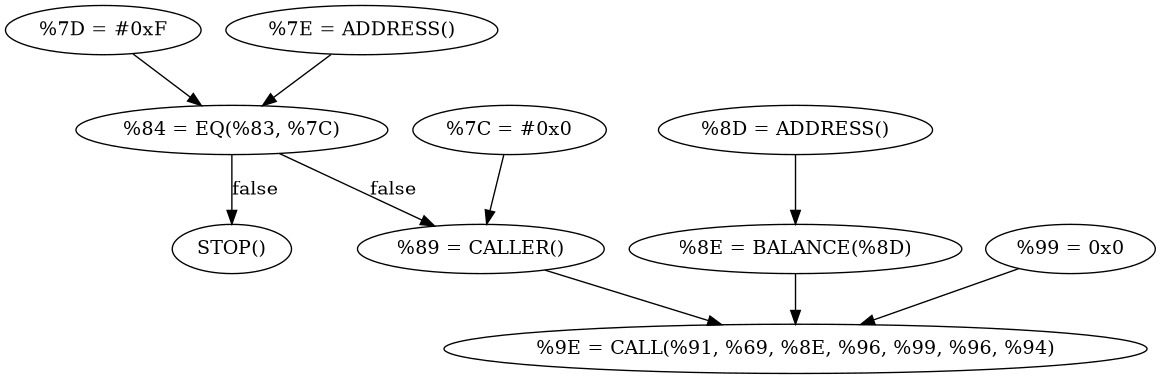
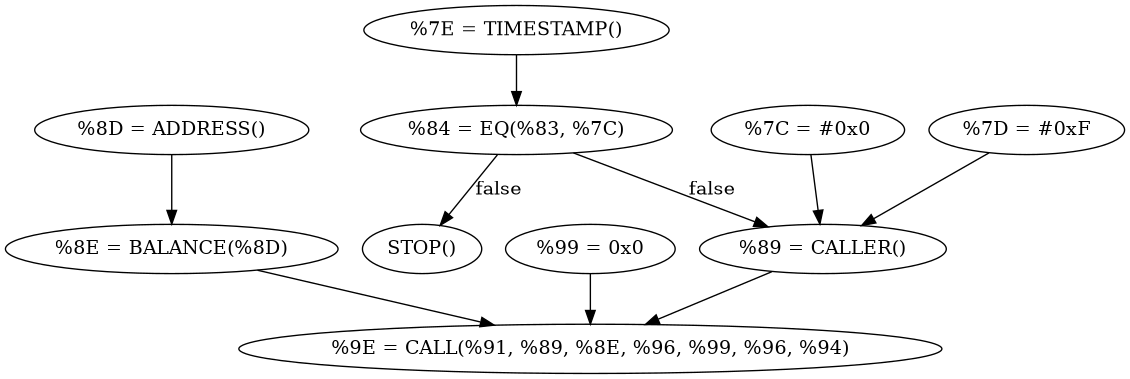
(362, 30) -> (516, 30)
(162, 76) -> (931, 186)
(796, 349) -> (590, 349)
